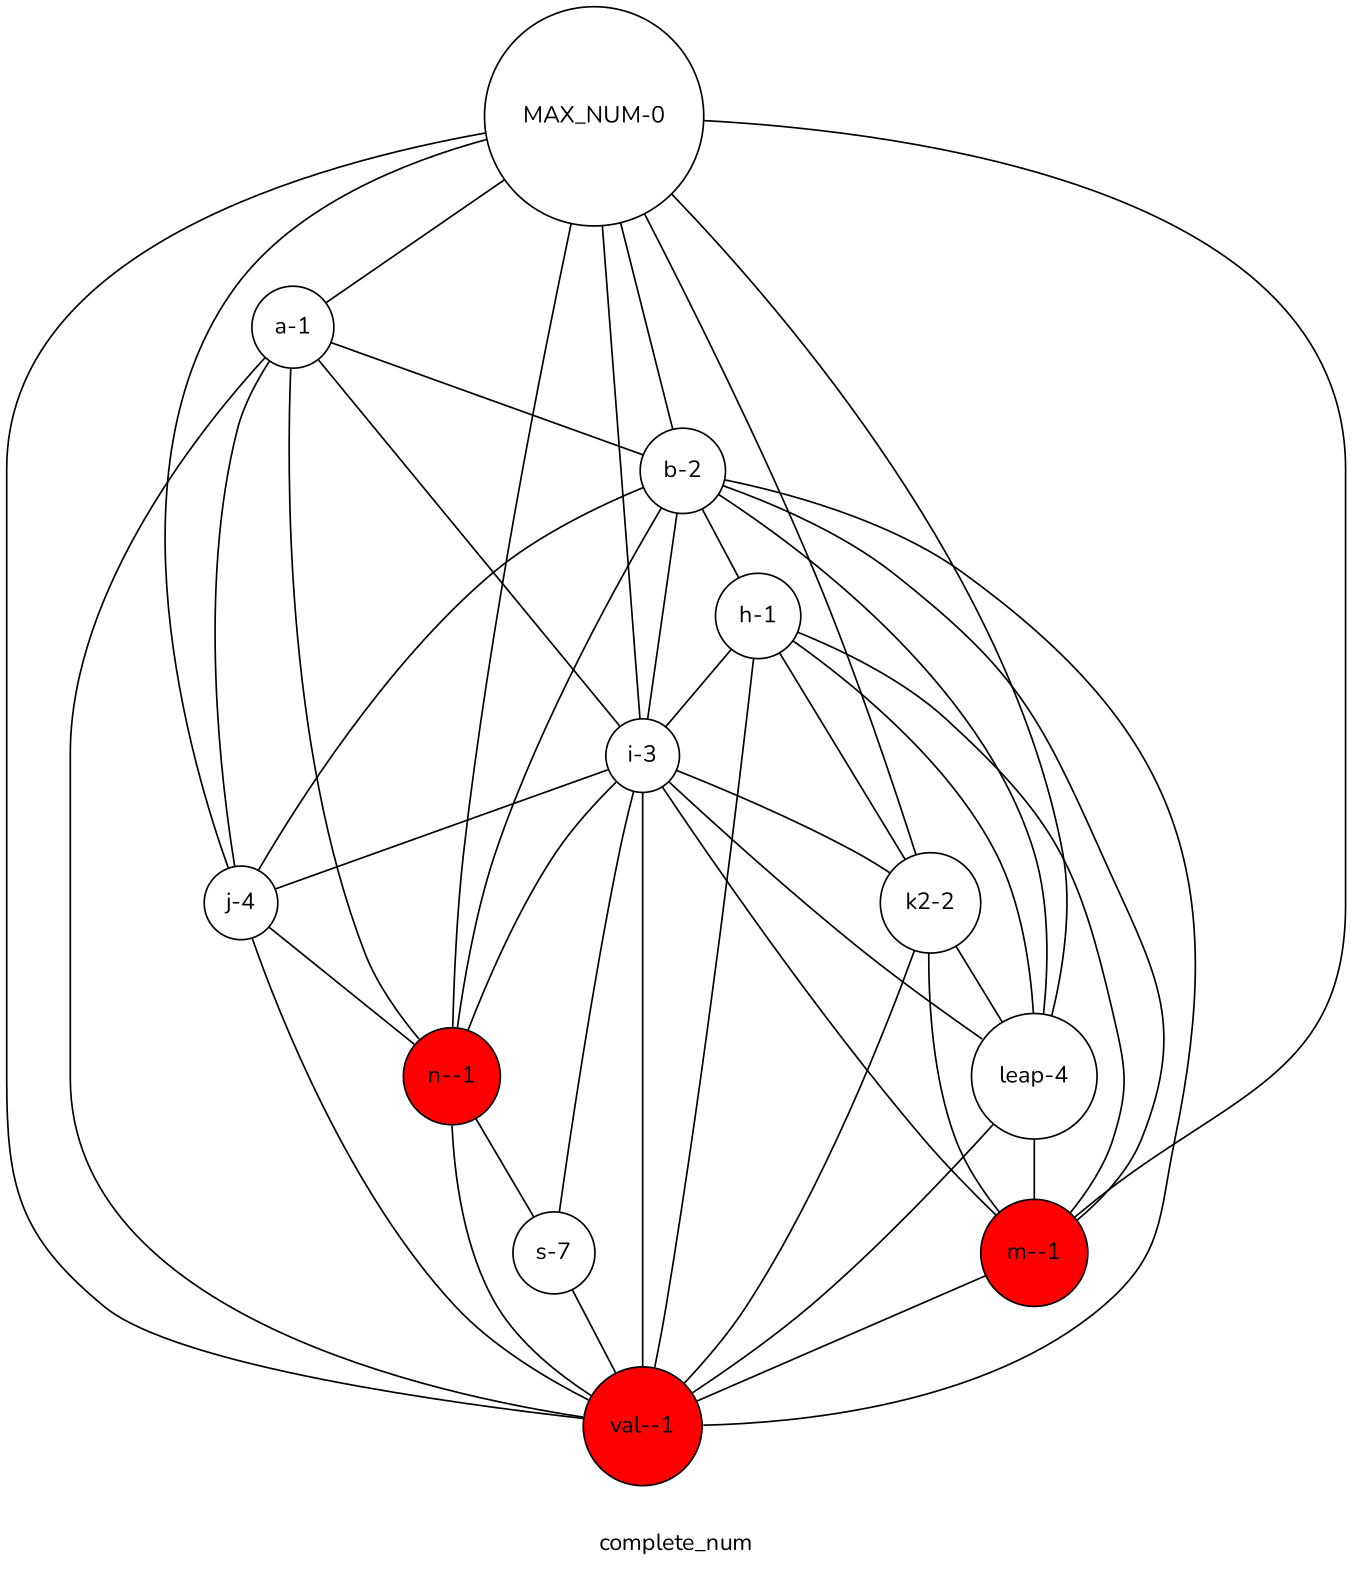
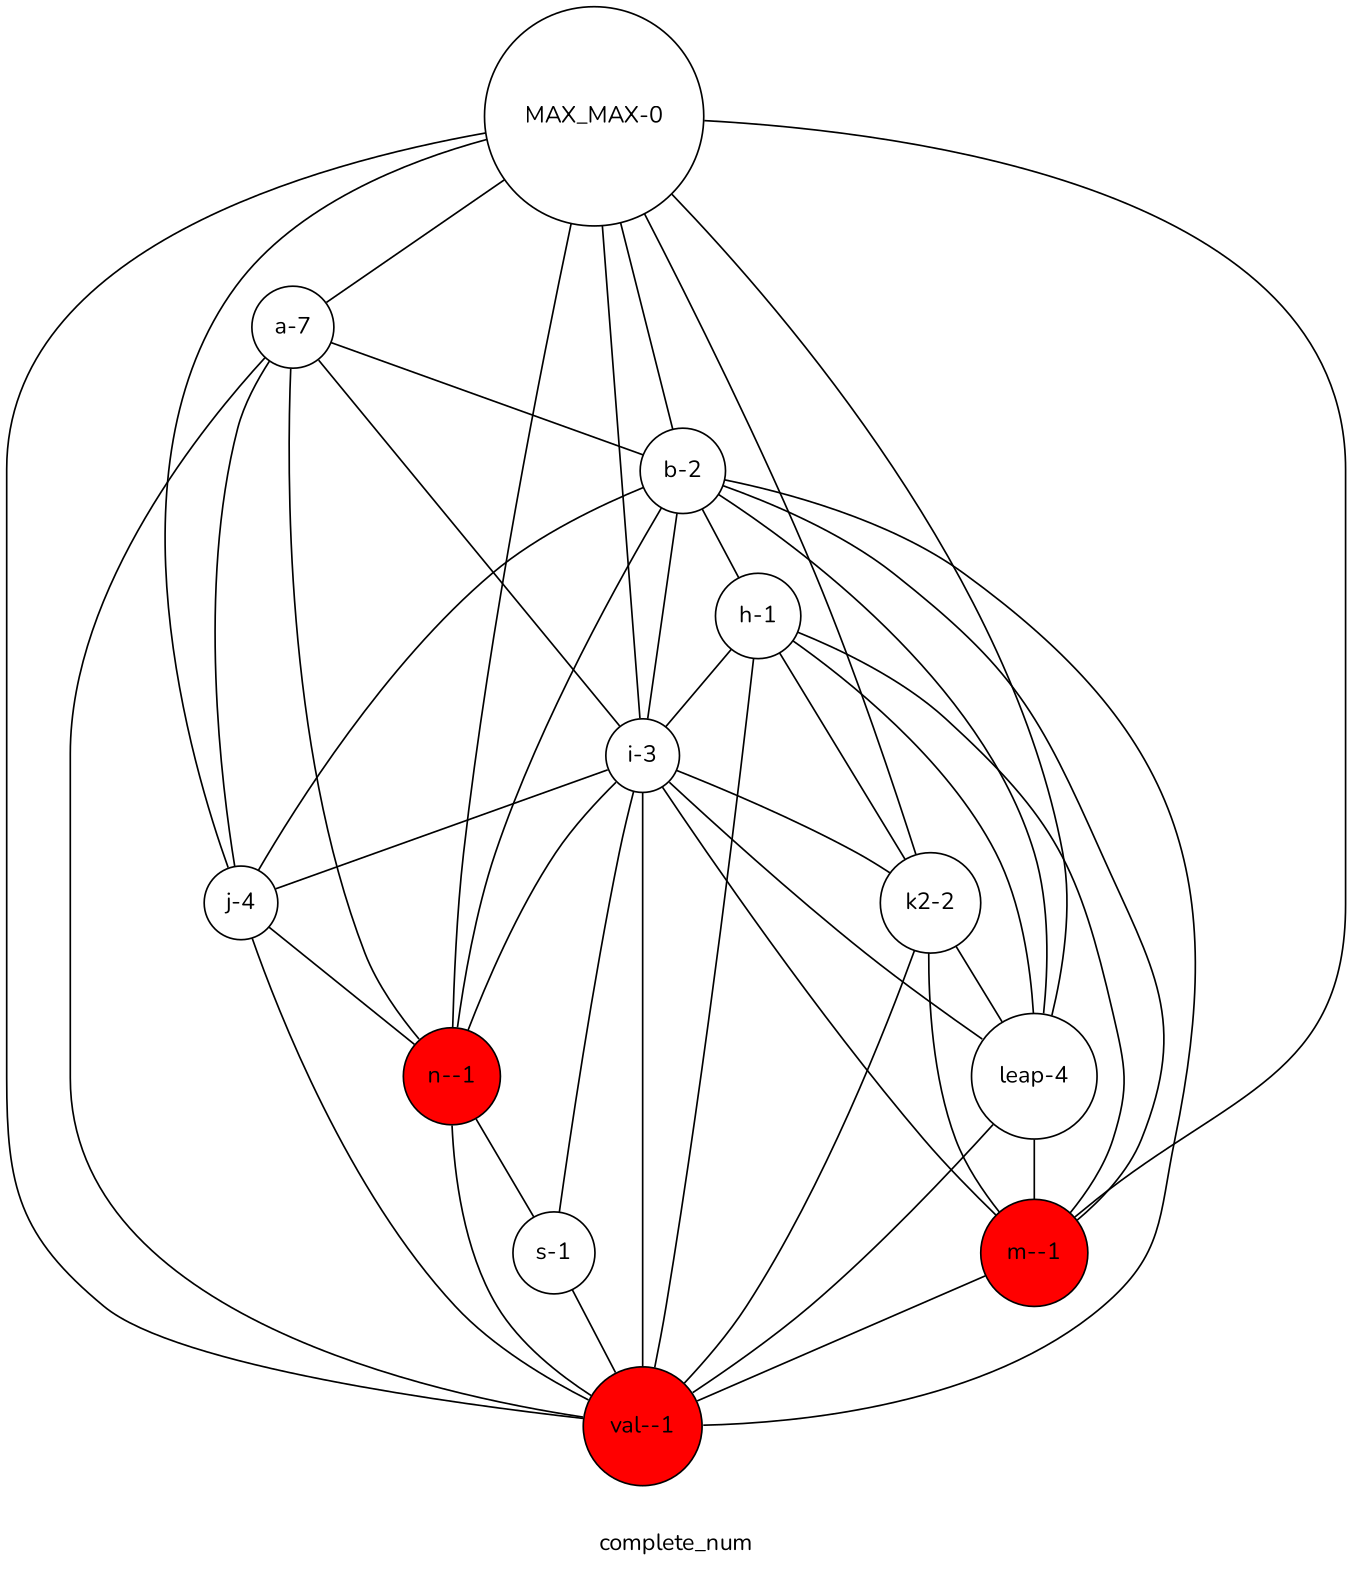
(594, 116) -> (594, 116)
(293, 327) -> (293, 327)
(554, 1253) -> (554, 1253)
